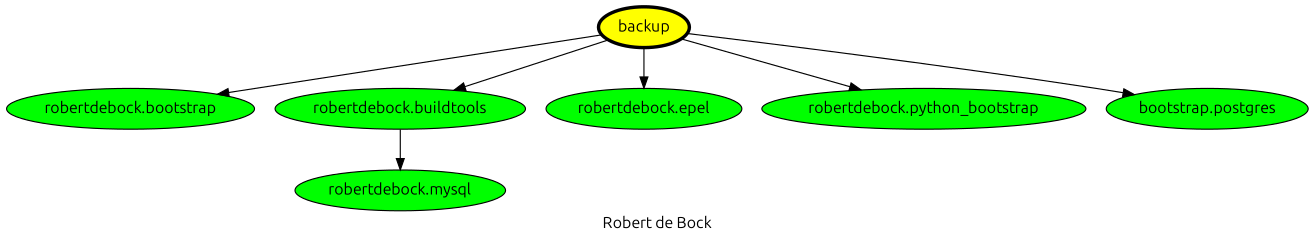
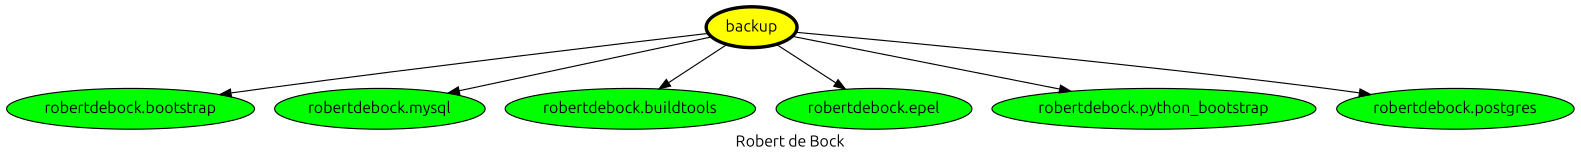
(1207, 109) -> (1455, 109)
(400, 144) -> (585, 64)
